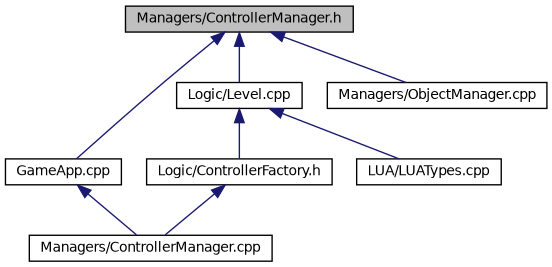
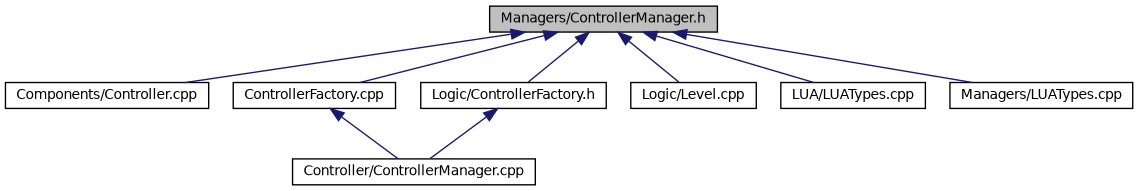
none -> (107, 95)
(437, 95) -> (1041, 95)
(341, 136) -> (735, 59)
(239, 141) -> (553, 62)
(63, 172) -> (314, 95)
(151, 248) -> (414, 172)
